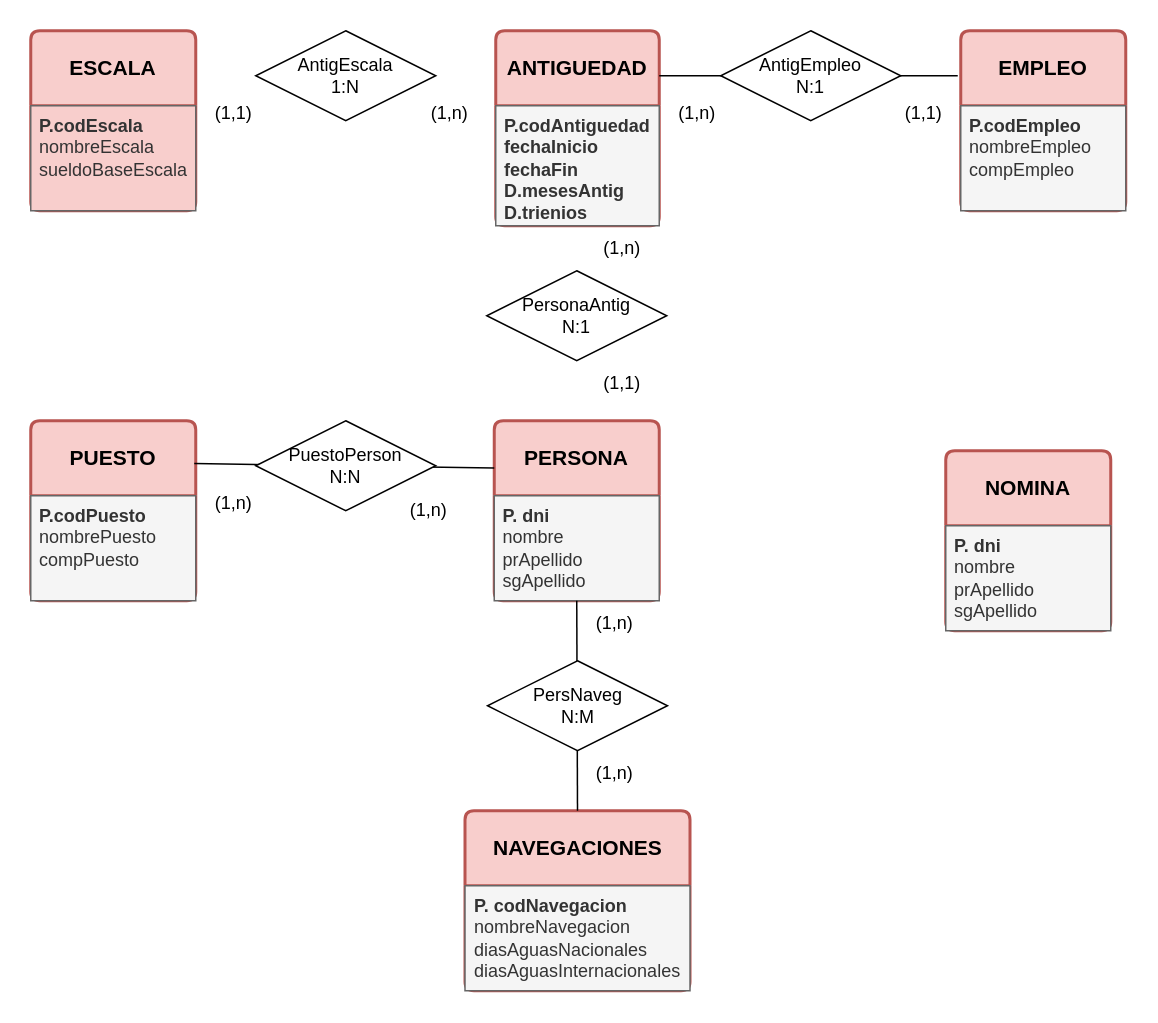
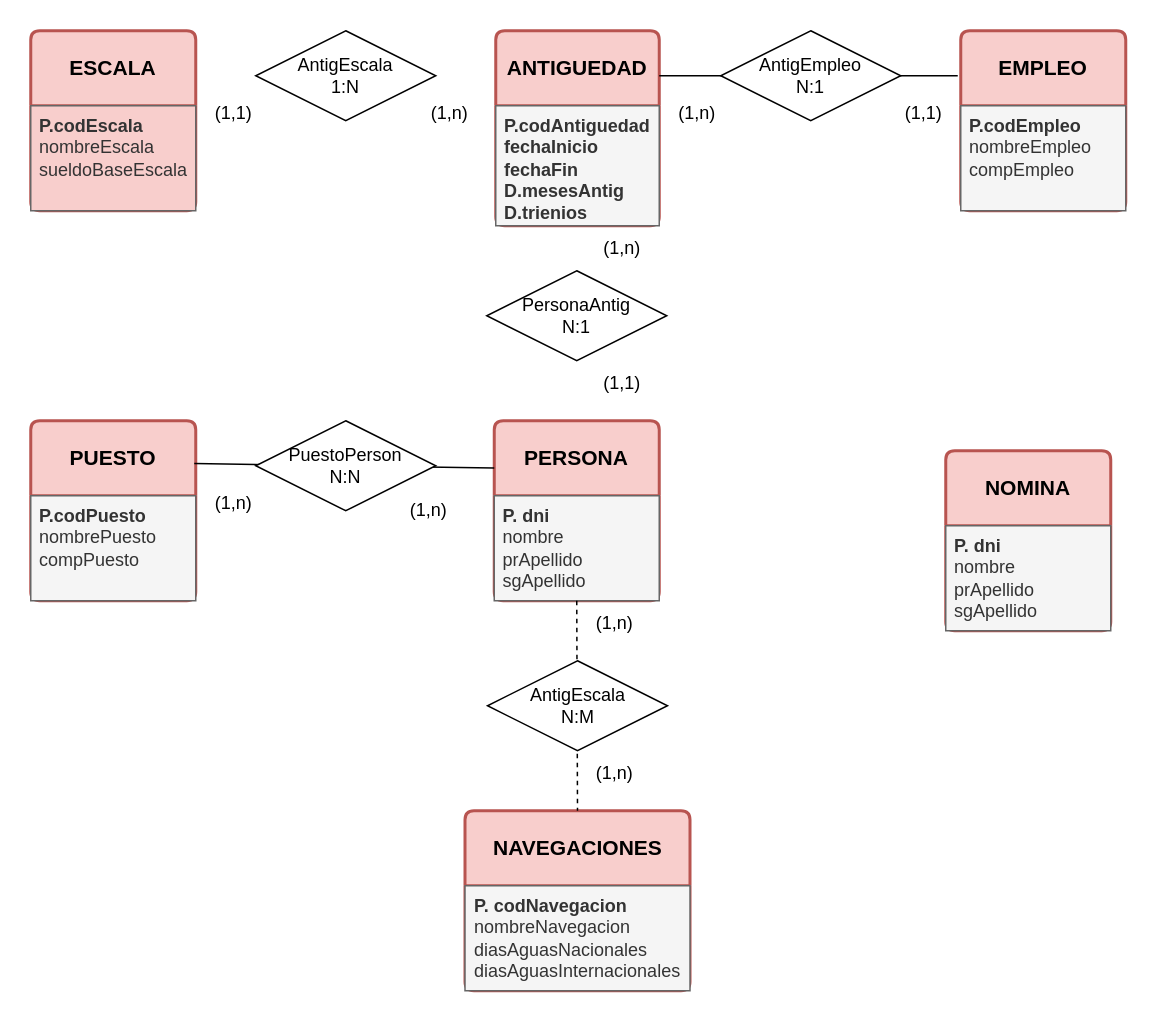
(578, 706) -> (578, 706)
(577, 779) -> (577, 779)
